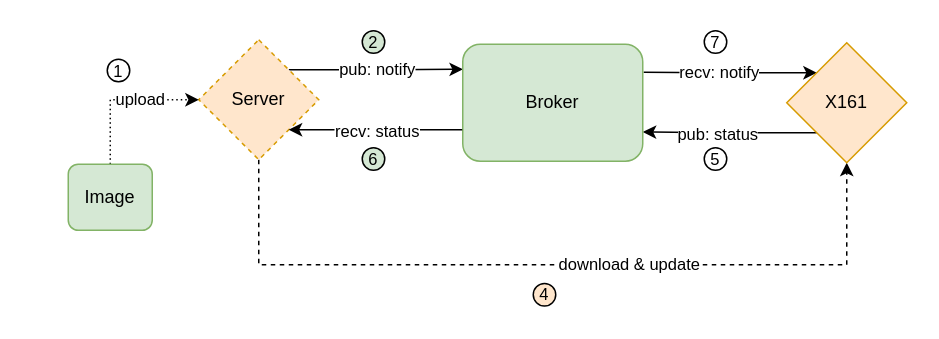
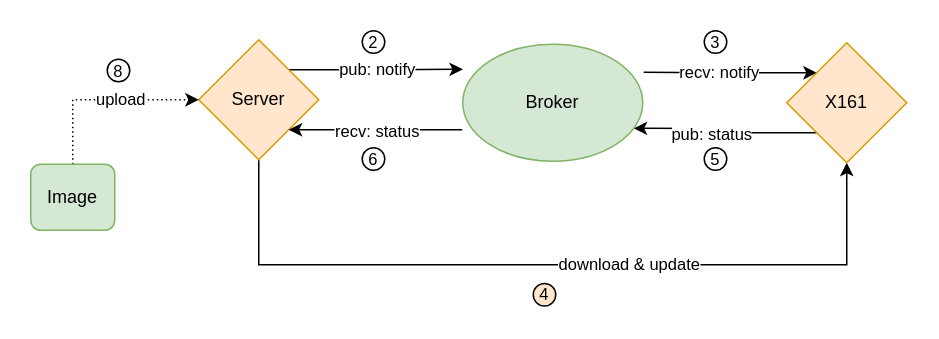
(374, 42) -> (374, 42)
(716, 43) -> (716, 43)
(119, 71) -> (119, 71)
(259, 100) -> (259, 100)
(553, 103) -> (553, 103)
(374, 159) -> (374, 159)
(110, 197) -> (73, 197)
(356, 265) -> (356, 265)
